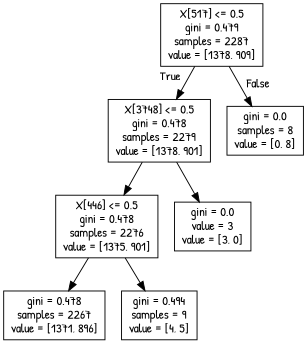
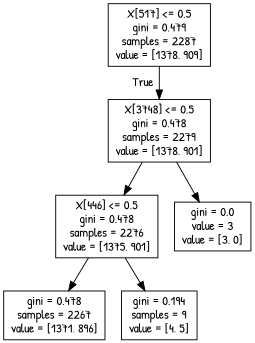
(265, 131) -> none
(159, 315) -> (159, 315)
